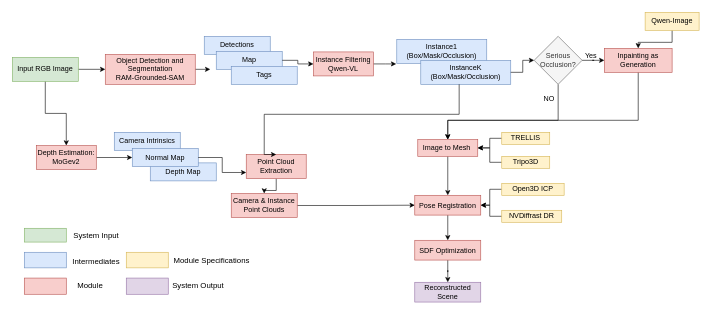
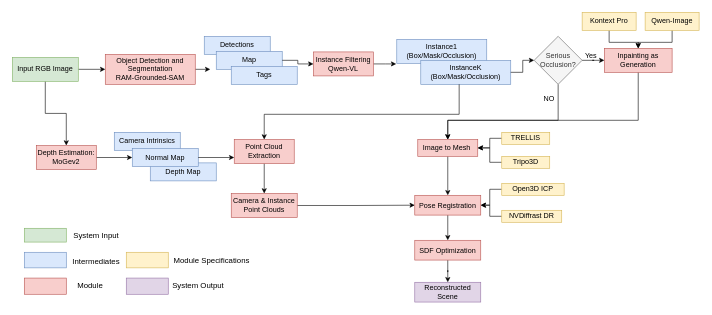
none -> (609, 21)
none -> (616, 42)
(276, 167) -> (264, 152)
